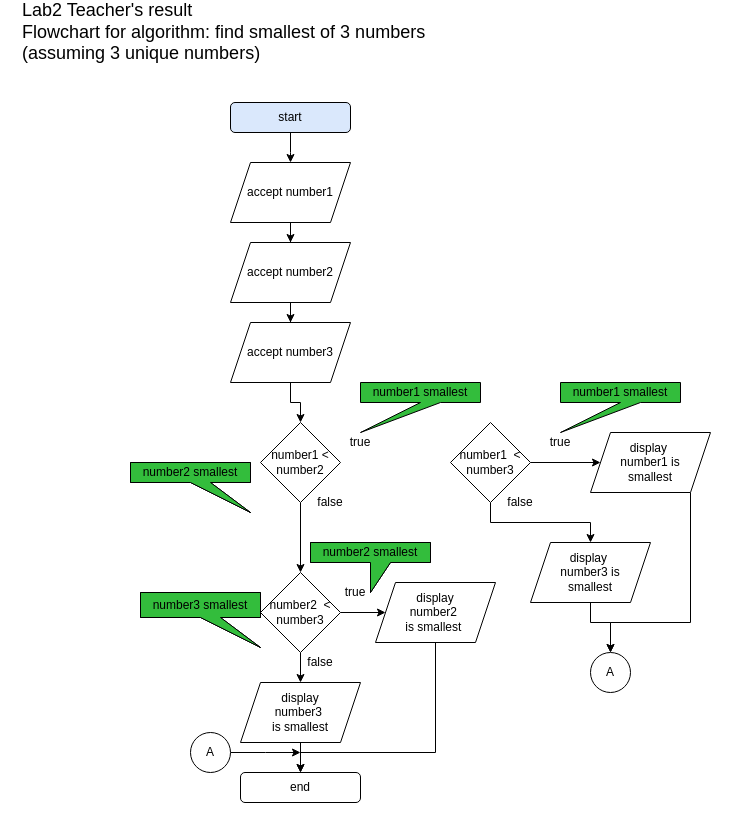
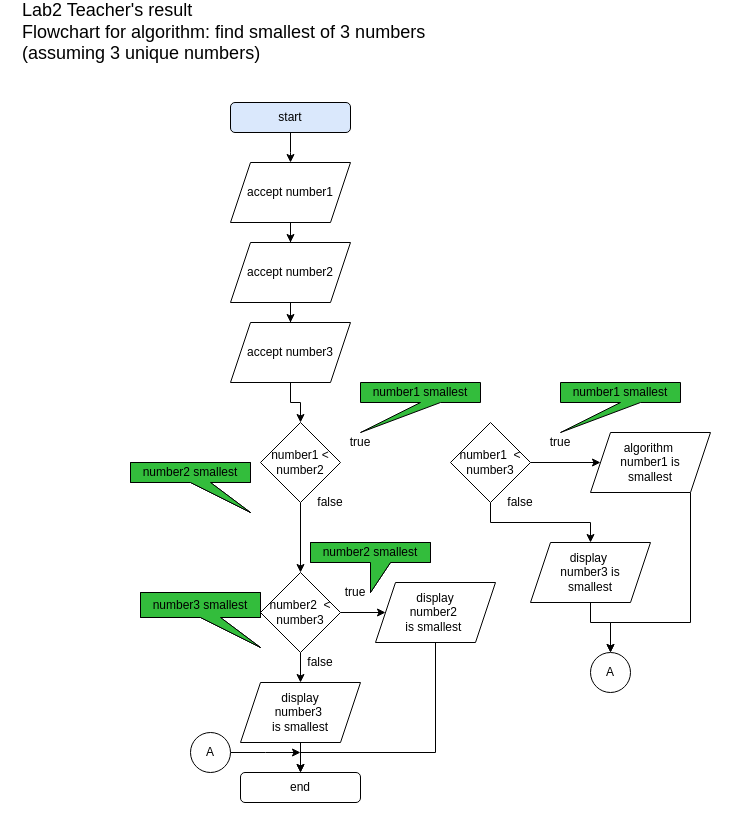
(651, 463) -> (651, 463)
